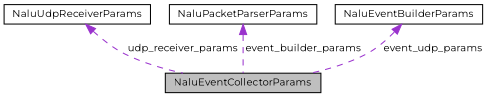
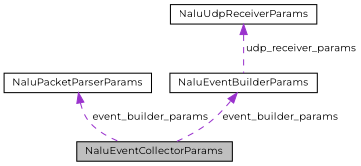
(432, 49) -> (279, 117)
(135, 59) -> (244, 54)
